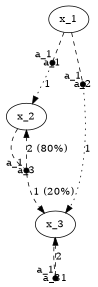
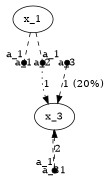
(26, 117) -> none
